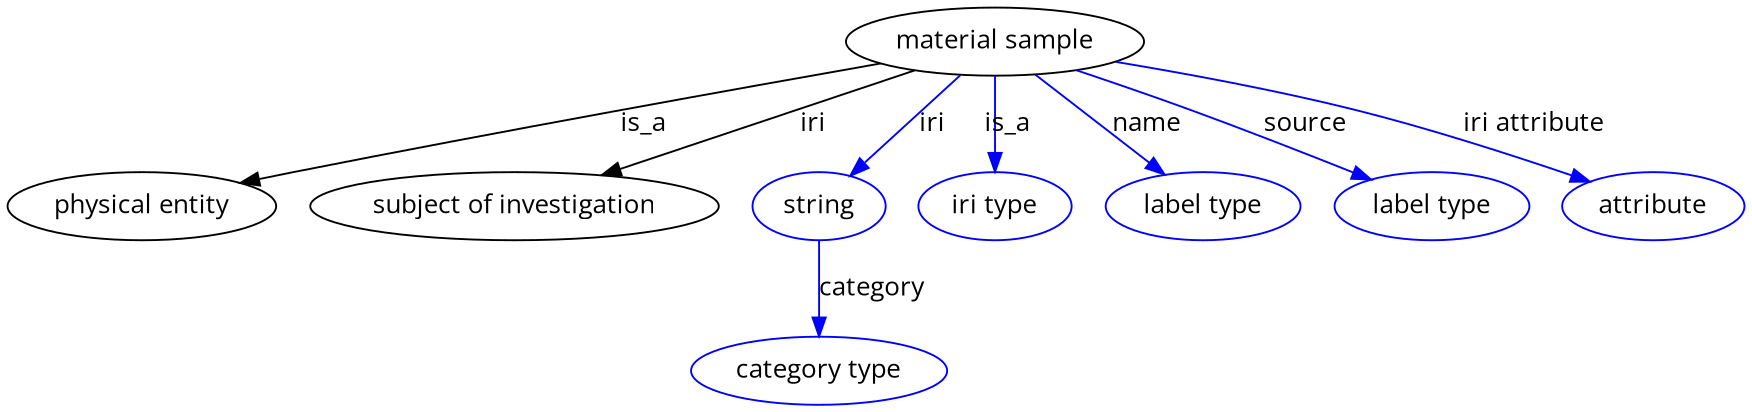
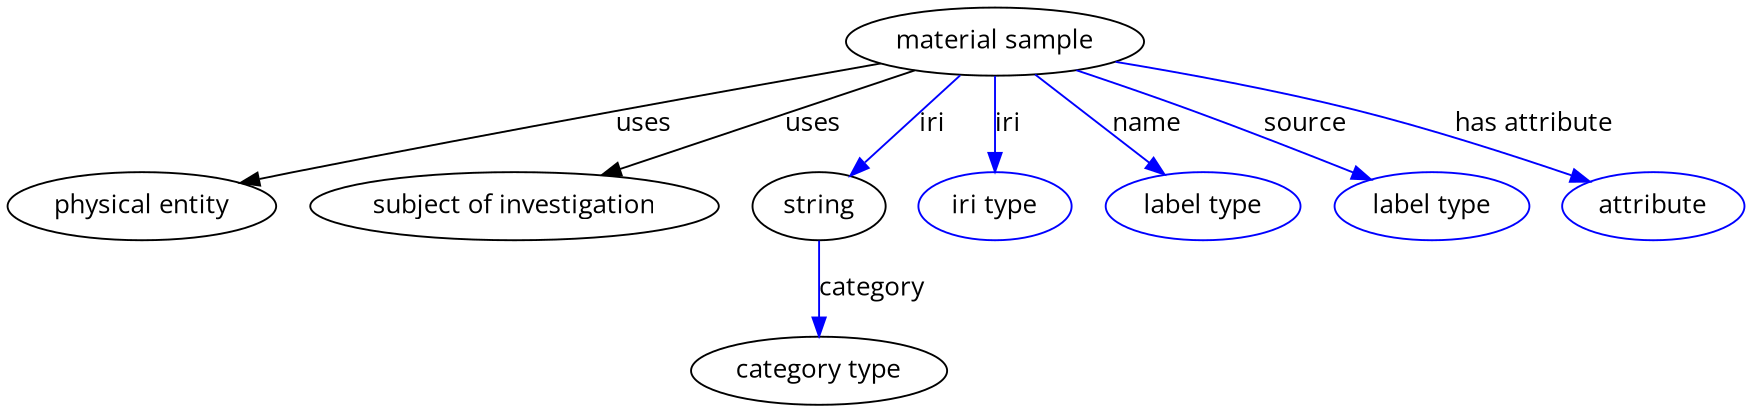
(644, 124) -> (644, 124)
(813, 124) -> (813, 124)
(1008, 124) -> (1008, 124)
(1534, 124) -> (1534, 124)
(819, 206) -> (819, 206)
(819, 371) -> (819, 371)
